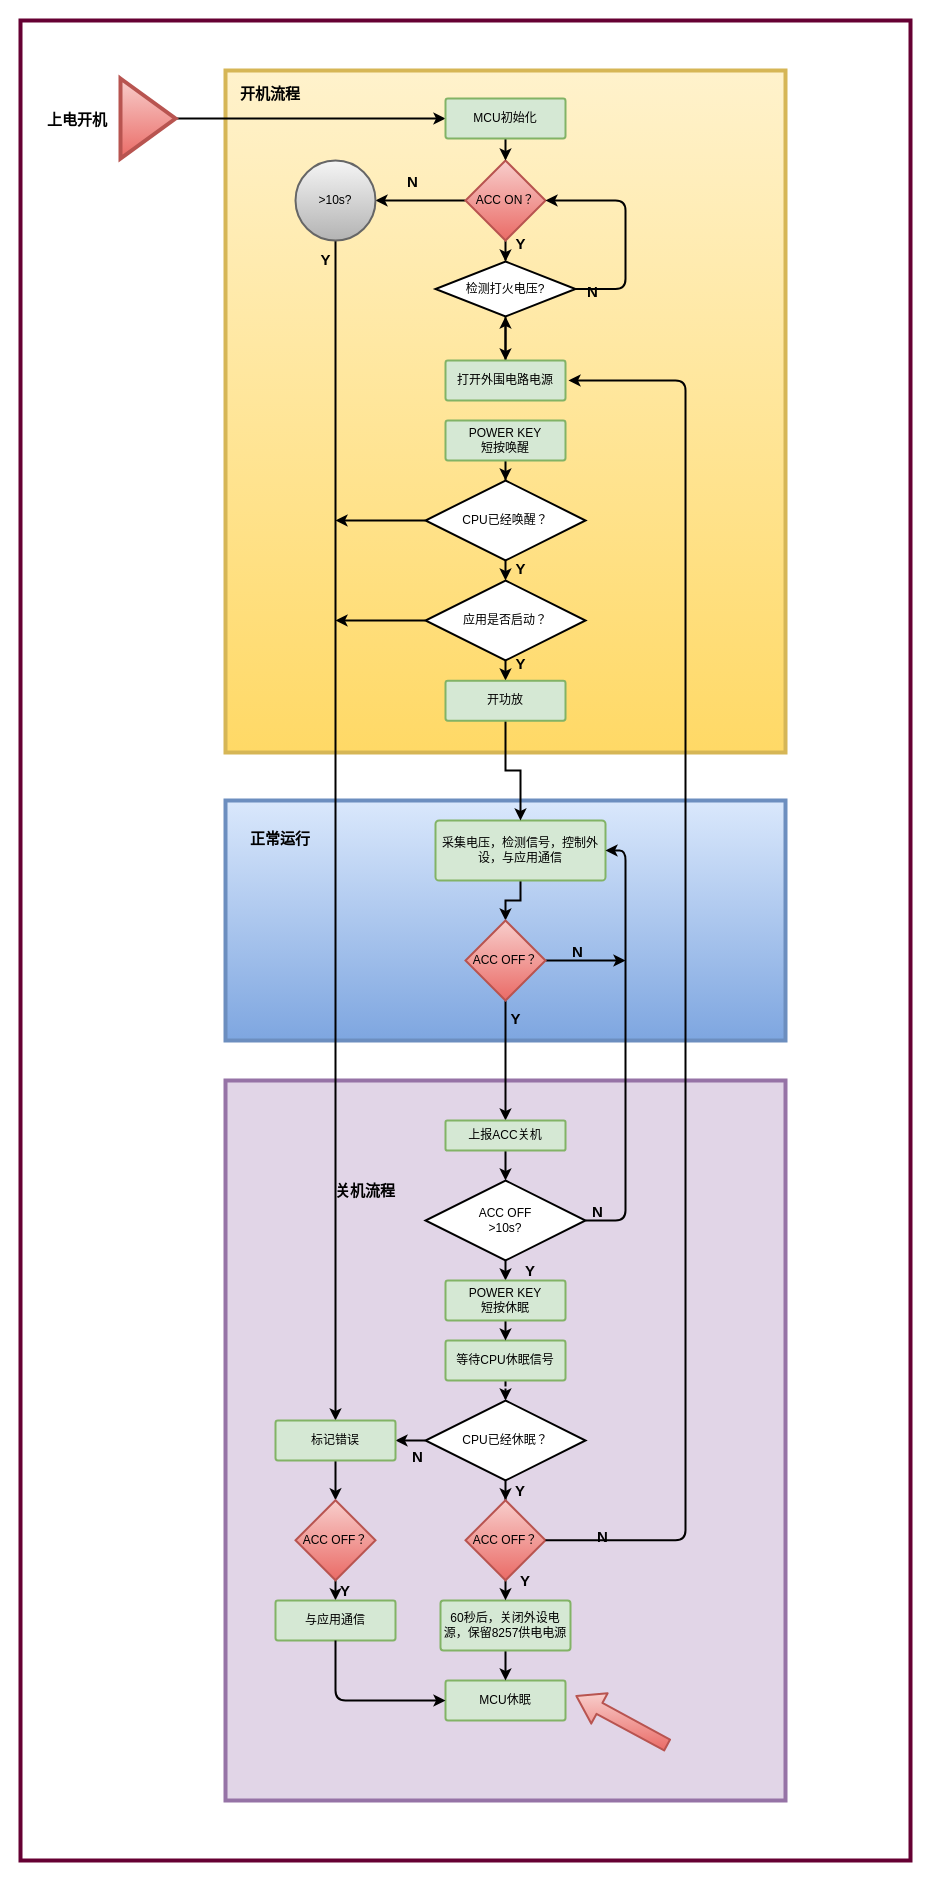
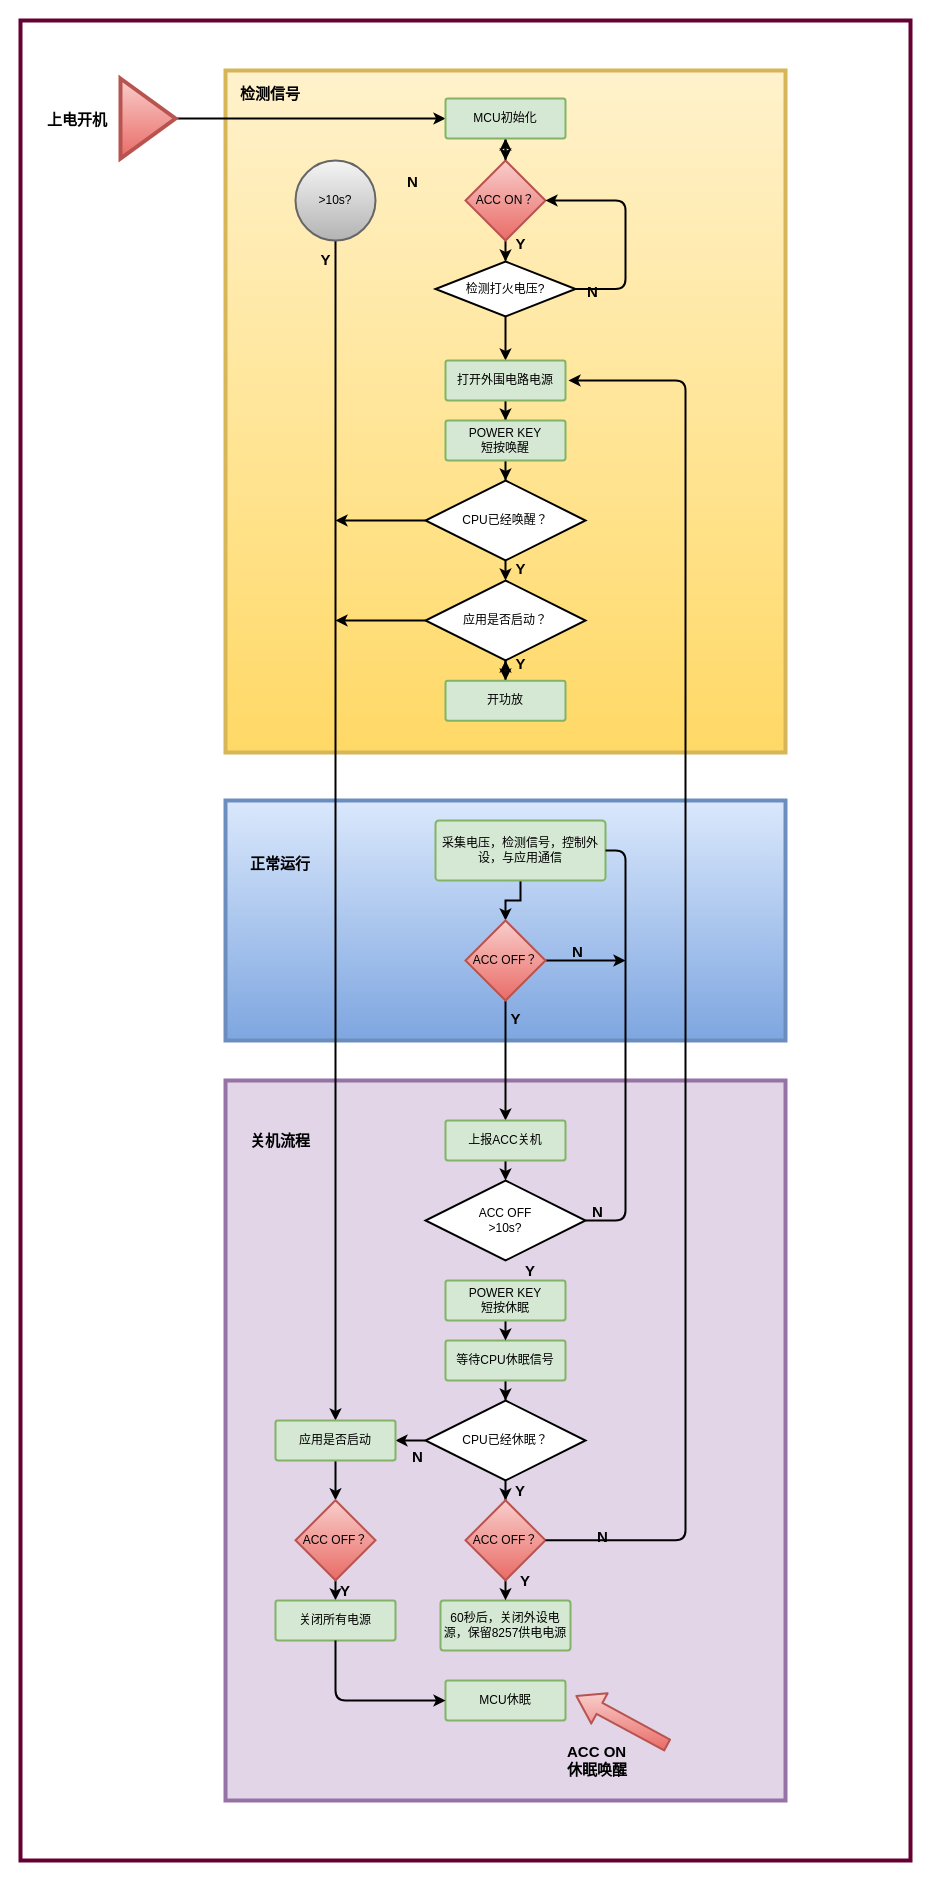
(271, 94) -> (271, 94)
(424, 201) -> (506, 161)
(506, 358) -> (506, 416)
(509, 771) -> (506, 681)
(281, 839) -> (281, 864)
(622, 851) -> (616, 851)
(506, 1136) -> (506, 1141)
(366, 1191) -> (281, 1141)
(506, 1266) -> none
(506, 1387) -> (506, 1387)
(336, 1441) -> (336, 1441)
(336, 1621) -> (336, 1621)
(506, 1671) -> none
none -> (606, 1761)
